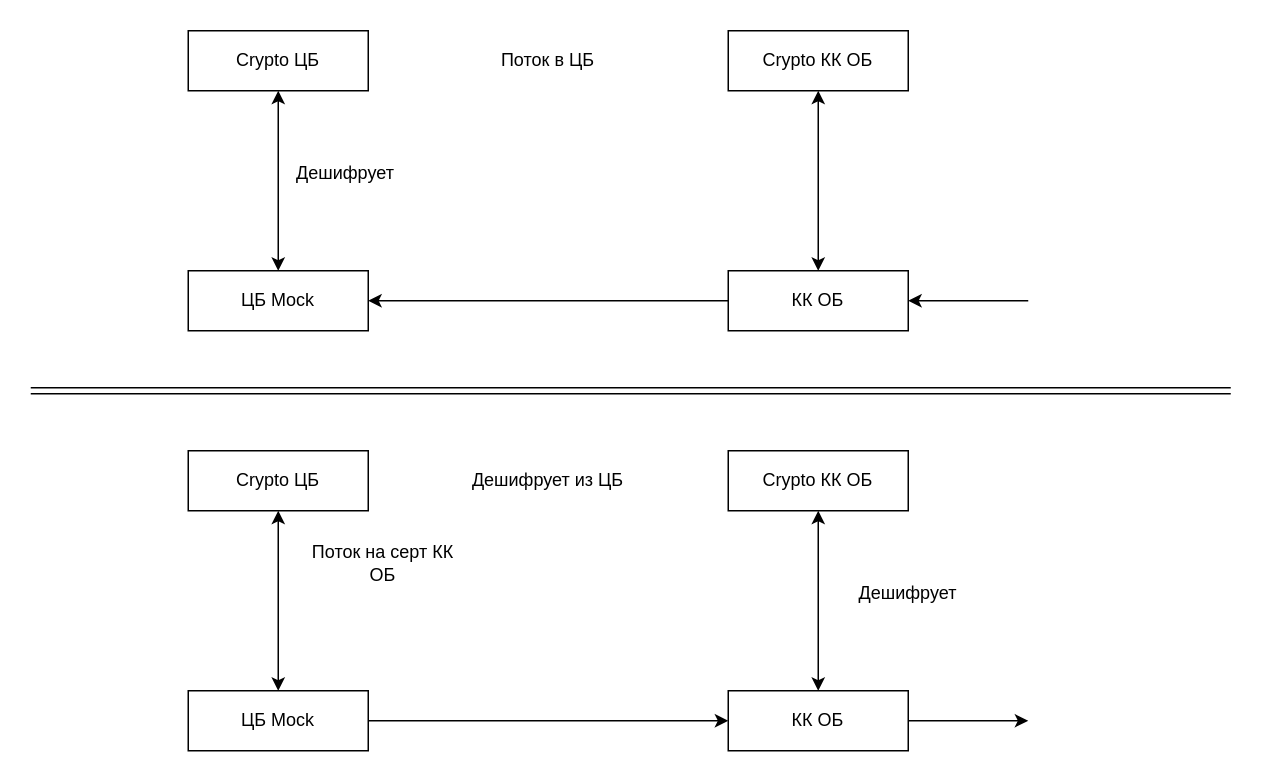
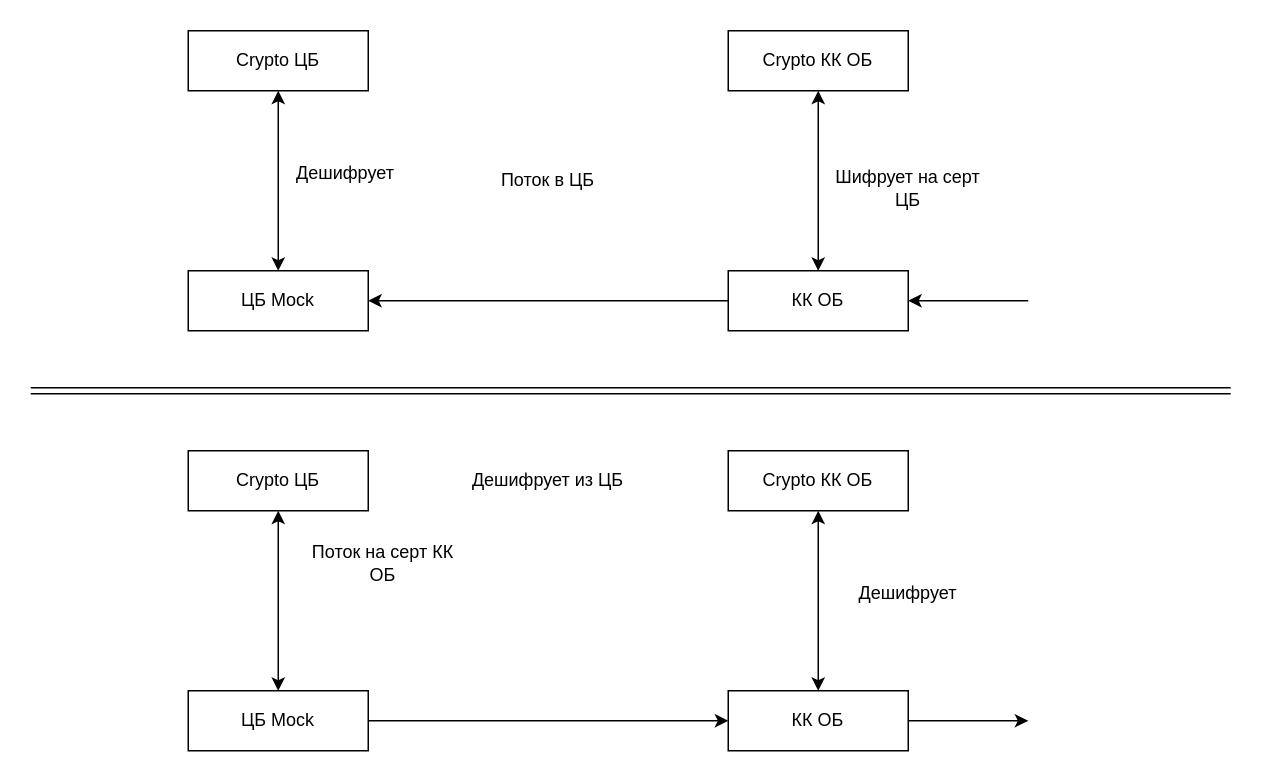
(548, 61) -> (548, 181)
none -> (908, 188)
